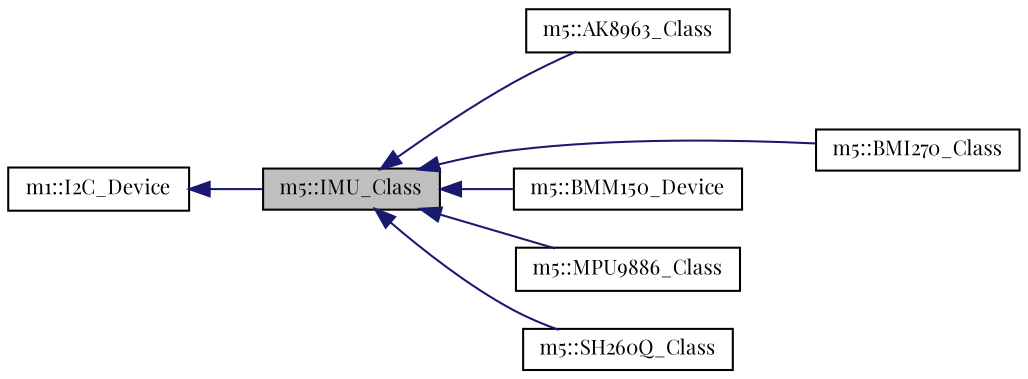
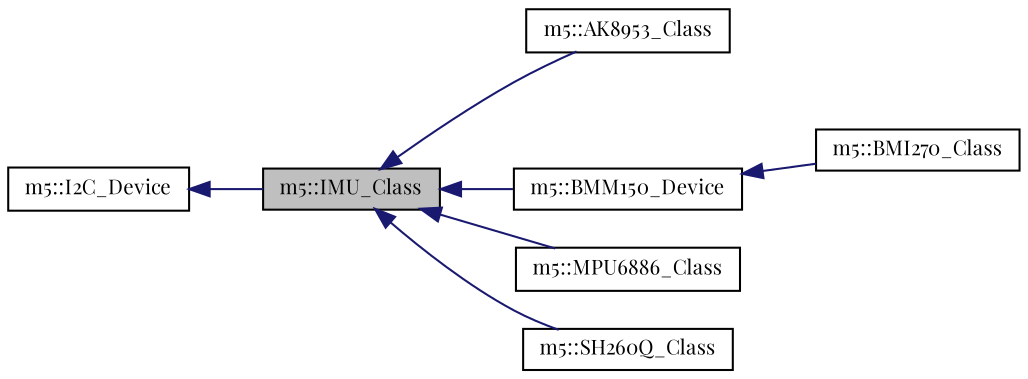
(628, 31) -> (628, 31)
(626, 142) -> (789, 167)
(99, 189) -> (99, 189)
(628, 269) -> (628, 269)
